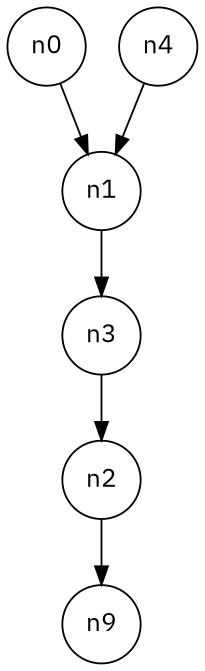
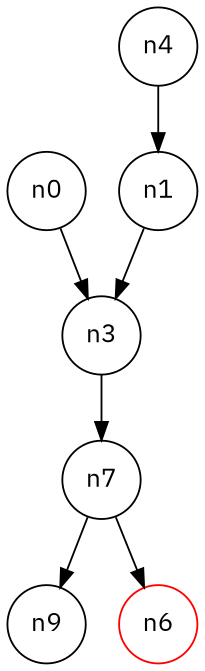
(71, 110) -> (71, 255)
(102, 480) -> (102, 480)
none -> (158, 624)
